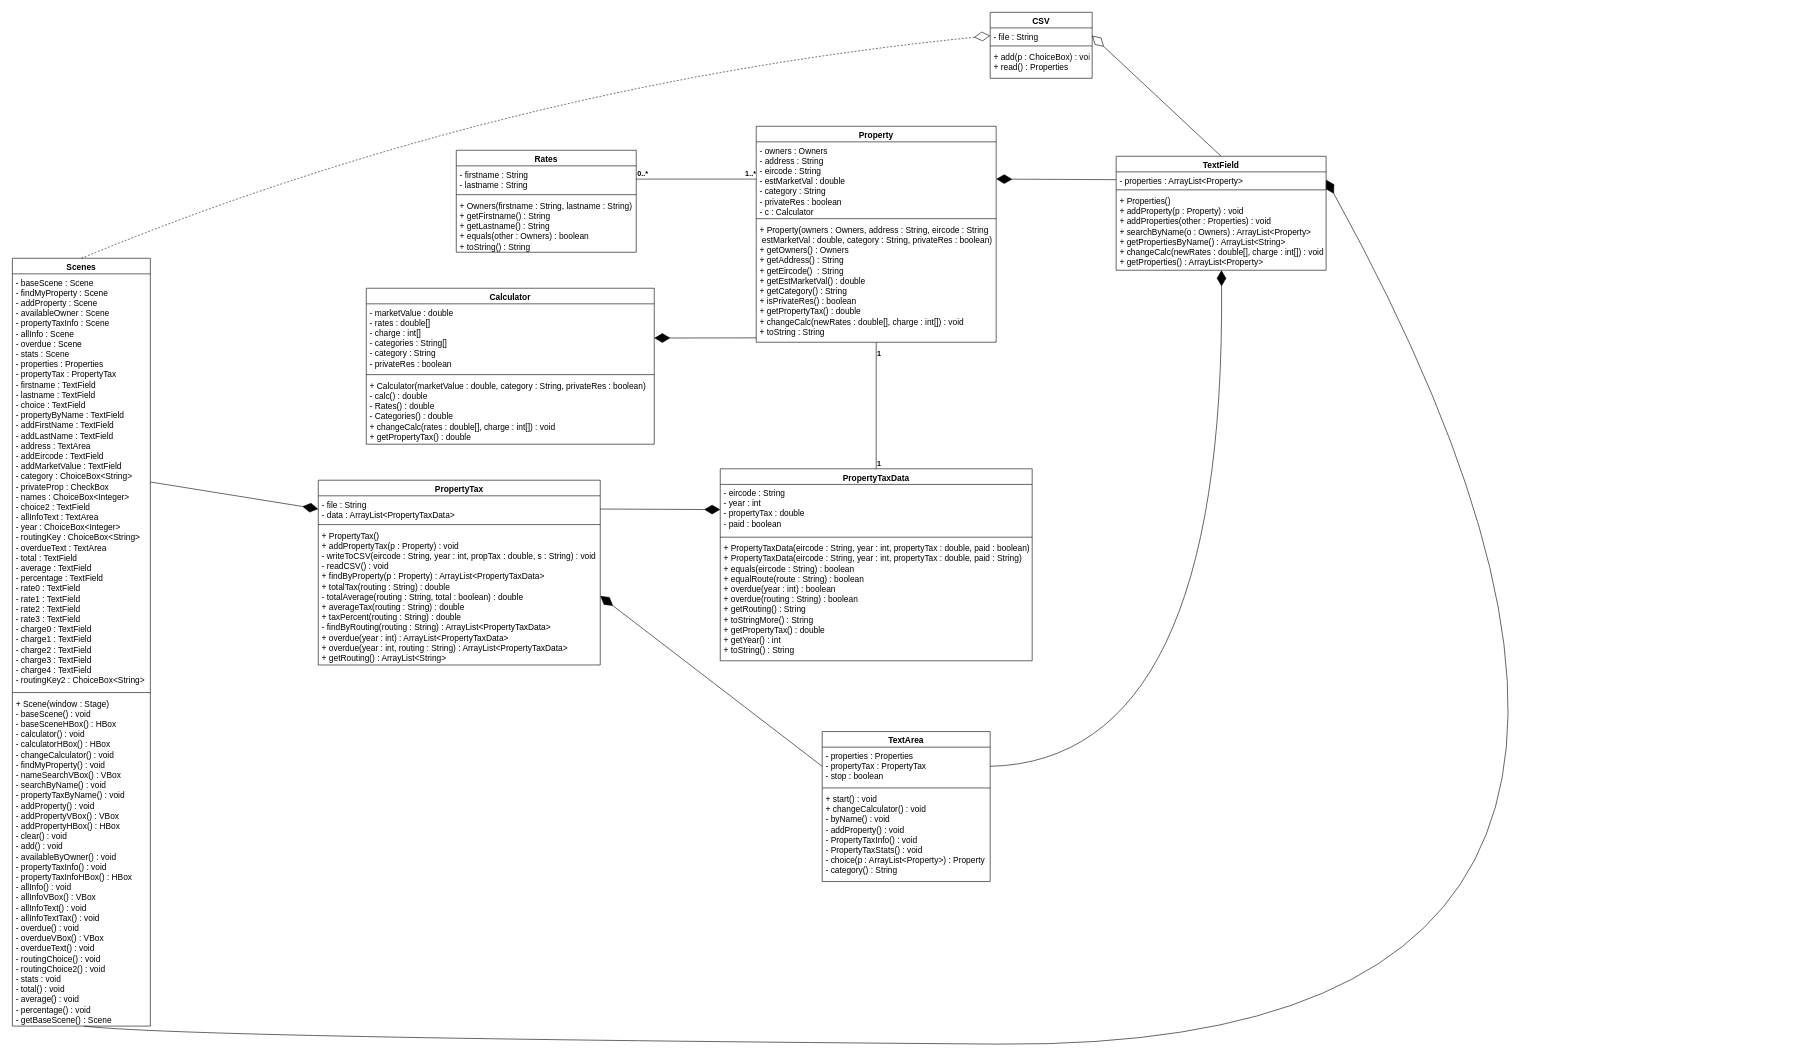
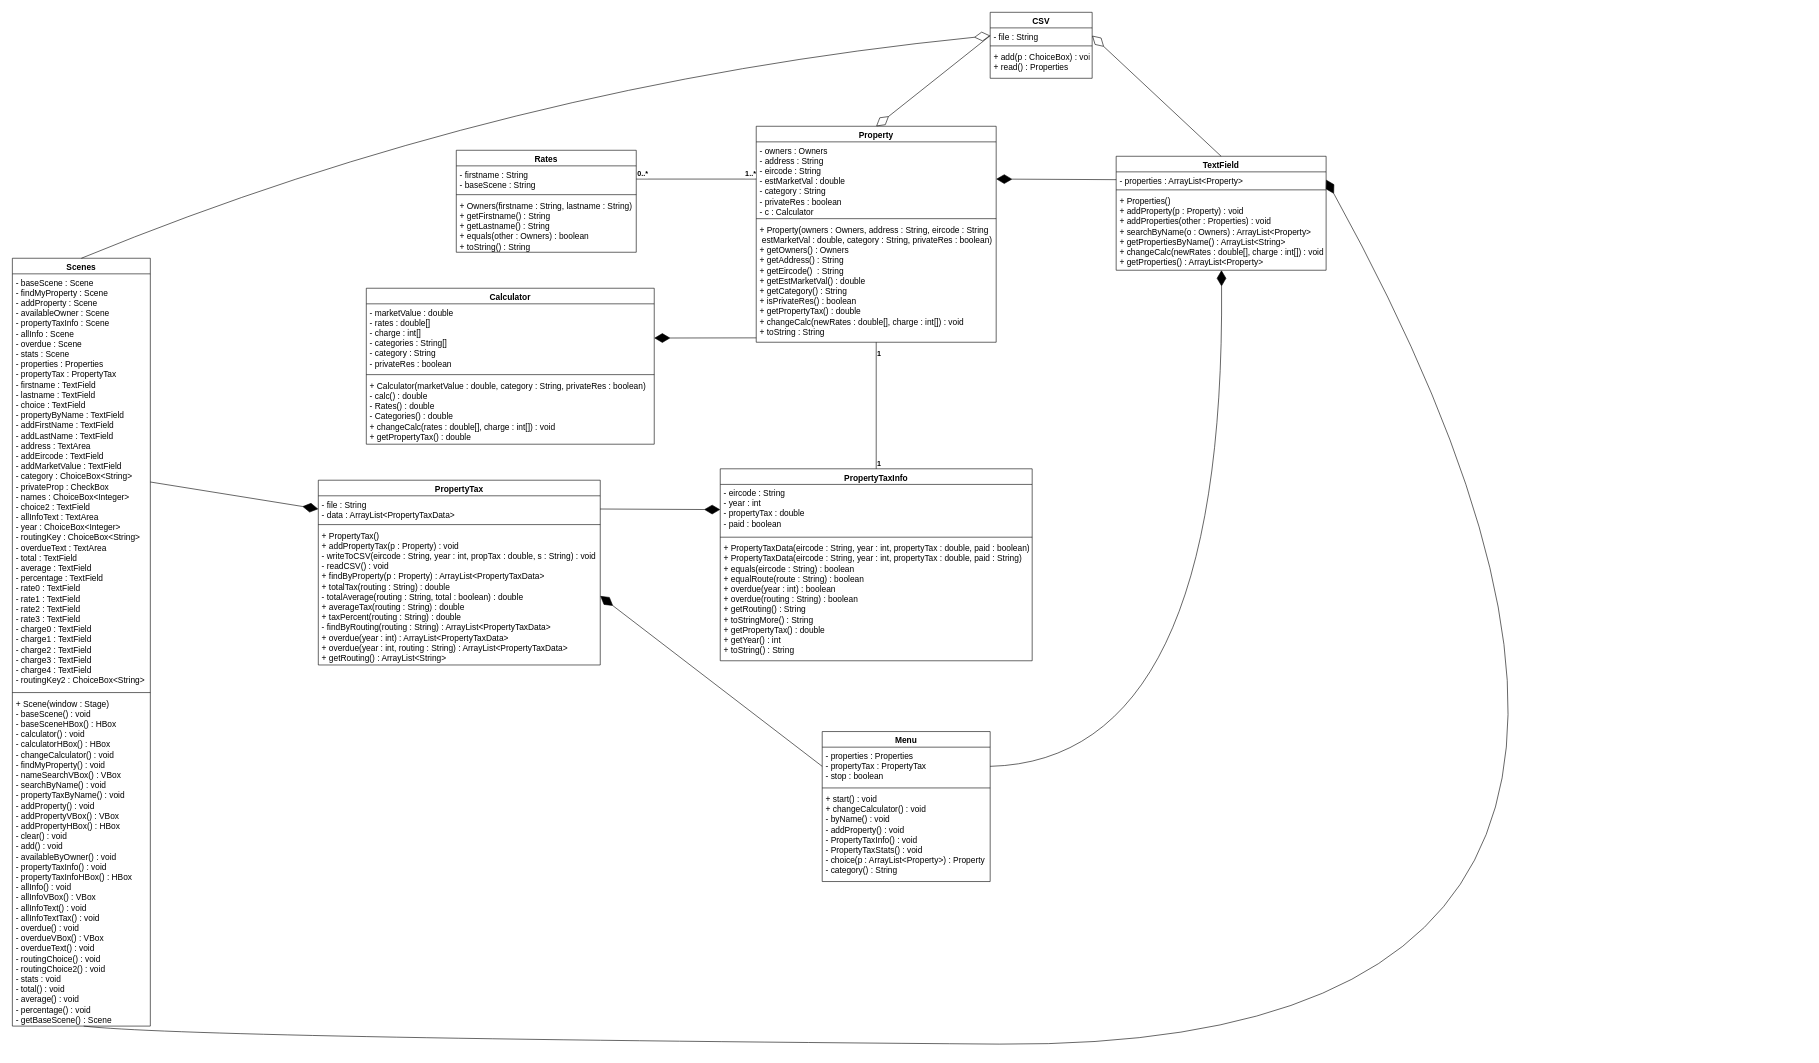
none -> (939, 77)
(520, 115) -> (520, 115)
(500, 175) -> (500, 175)
(876, 478) -> (876, 478)
(906, 741) -> (906, 741)
